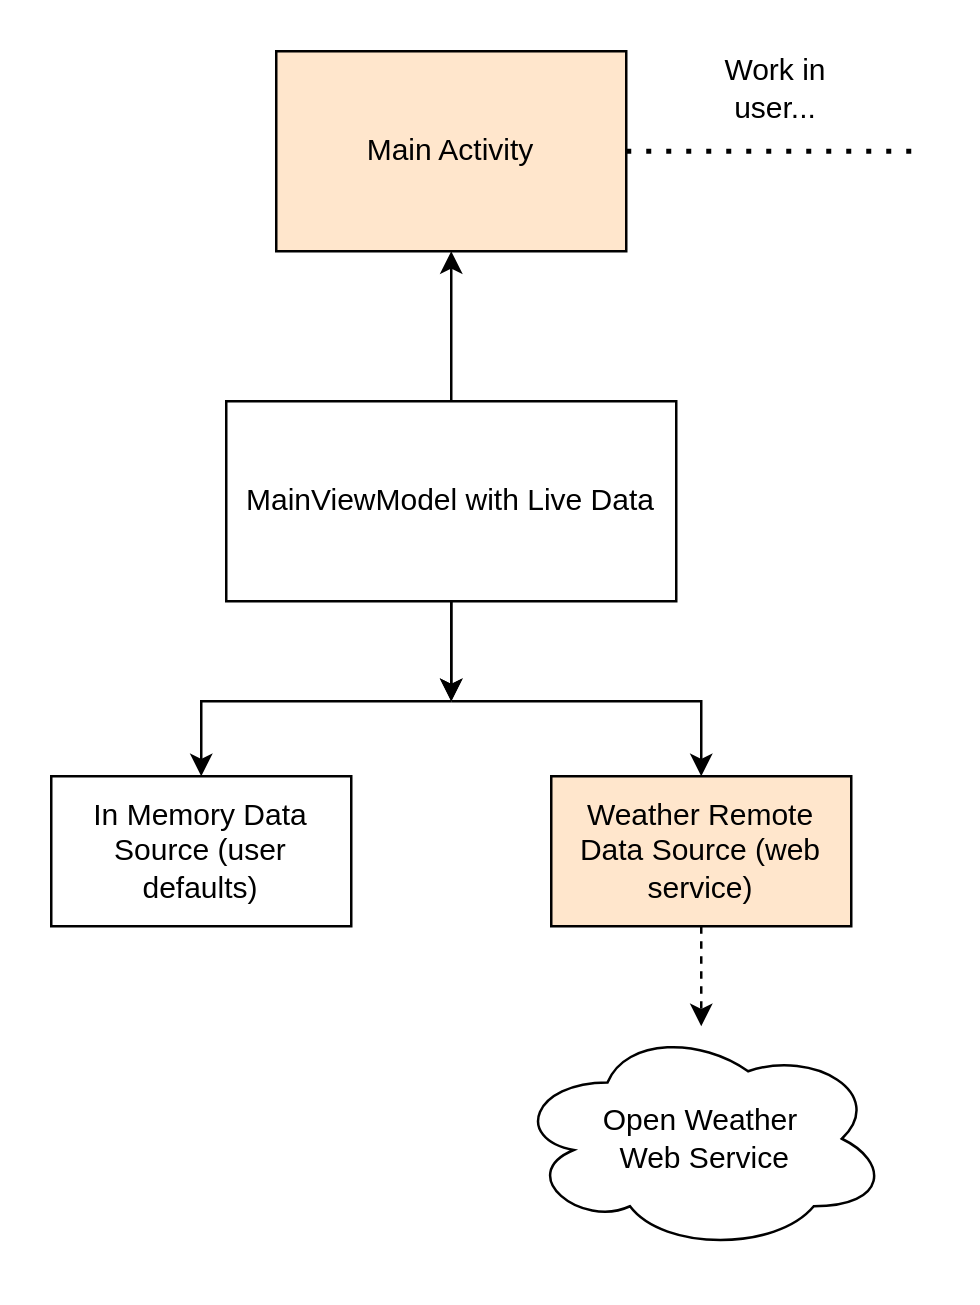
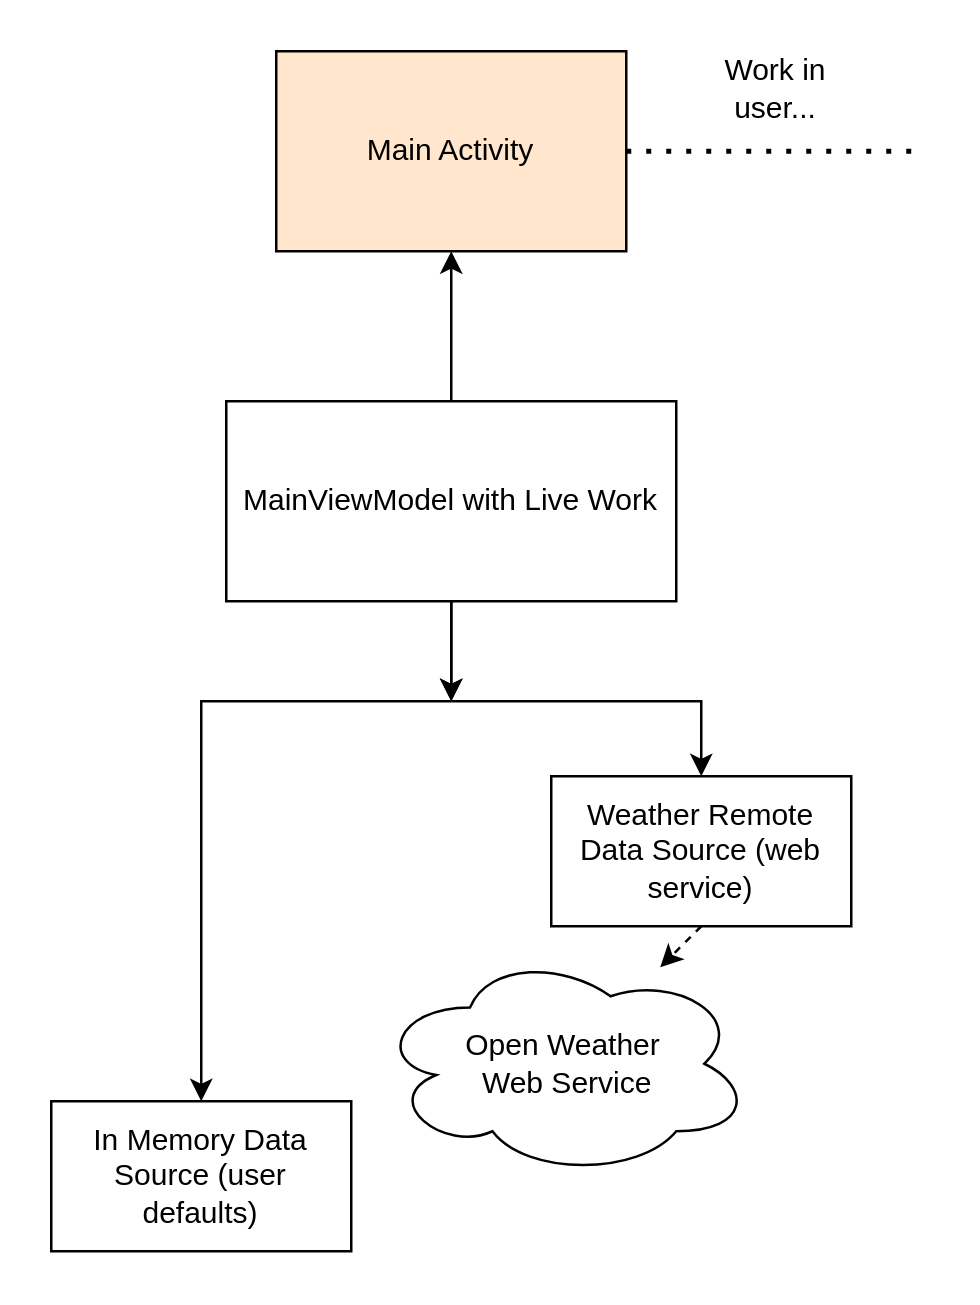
(451, 501) -> (451, 501)
(201, 851) -> (201, 1176)
(701, 851) -> (701, 851)
(701, 1139) -> (564, 1064)
